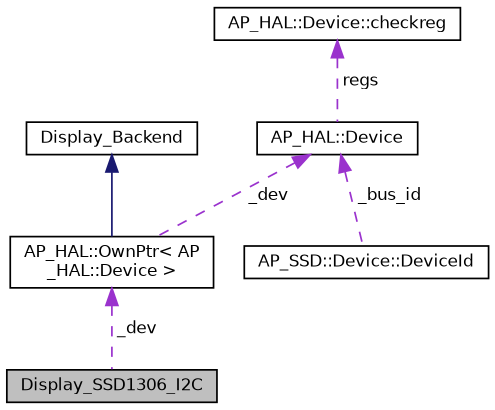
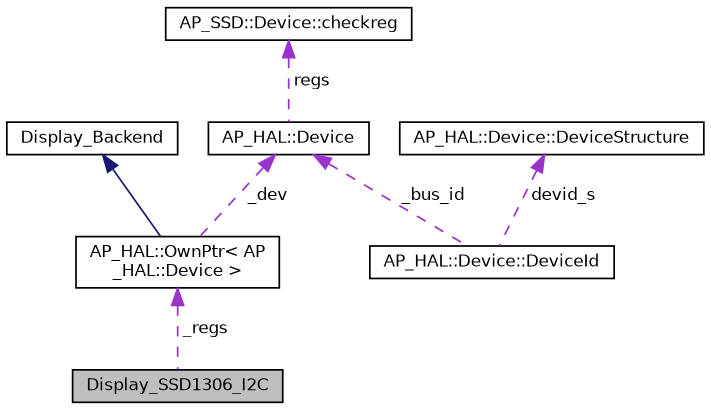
(337, 24) -> (289, 24)
none -> (552, 138)
(366, 262) -> (492, 262)
(135, 329) -> (203, 329)
